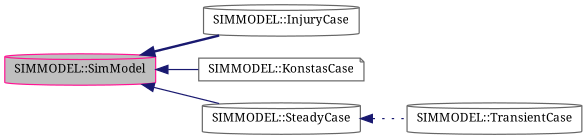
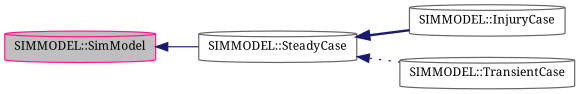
(186, 44) -> (389, 33)
(281, 70) -> none
